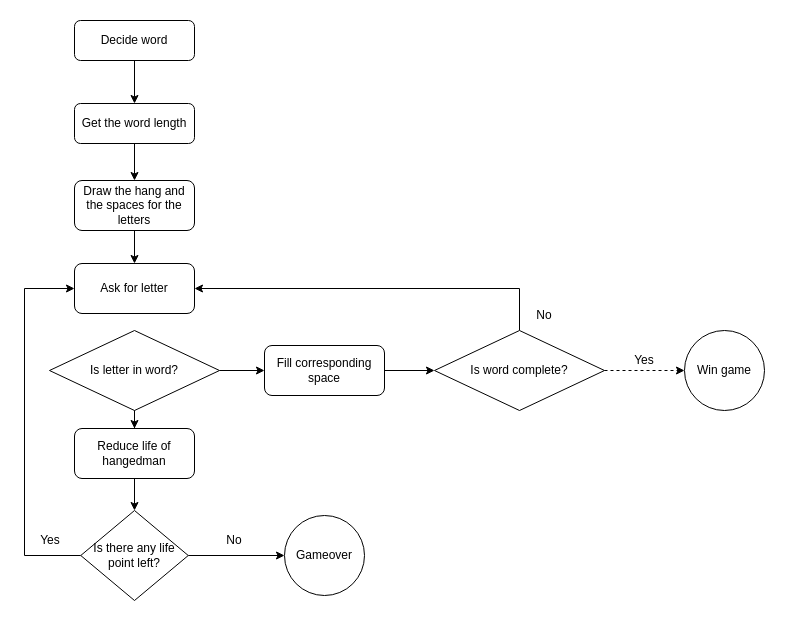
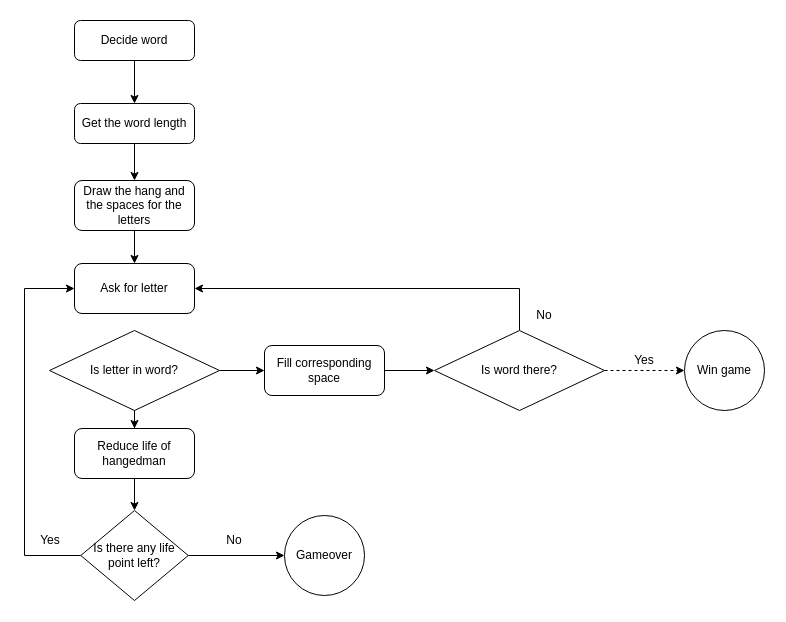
(520, 371) -> (520, 371)
